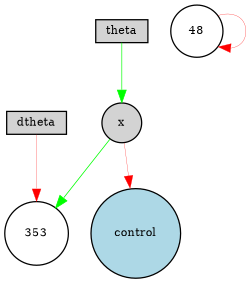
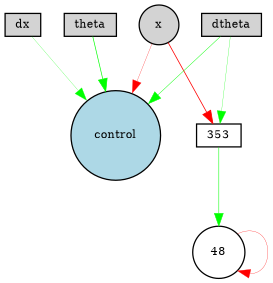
none -> (23, 25)
none -> (191, 64)
(122, 66) -> (98, 58)
(37, 161) -> (226, 74)
(87, 168) -> (188, 79)
none -> (219, 180)
(37, 233) -> (219, 135)
